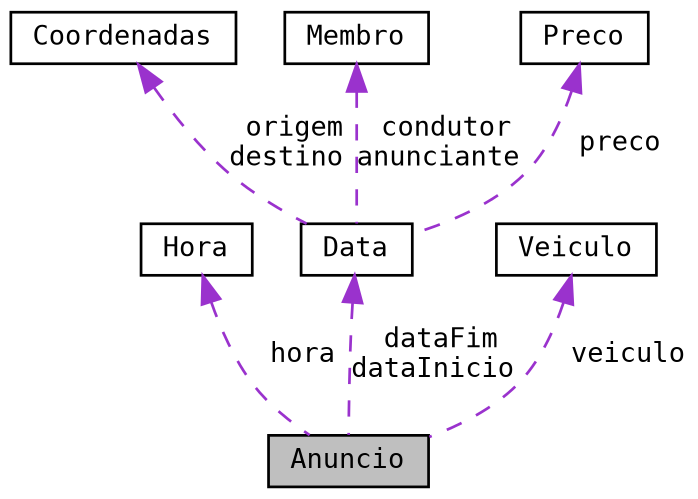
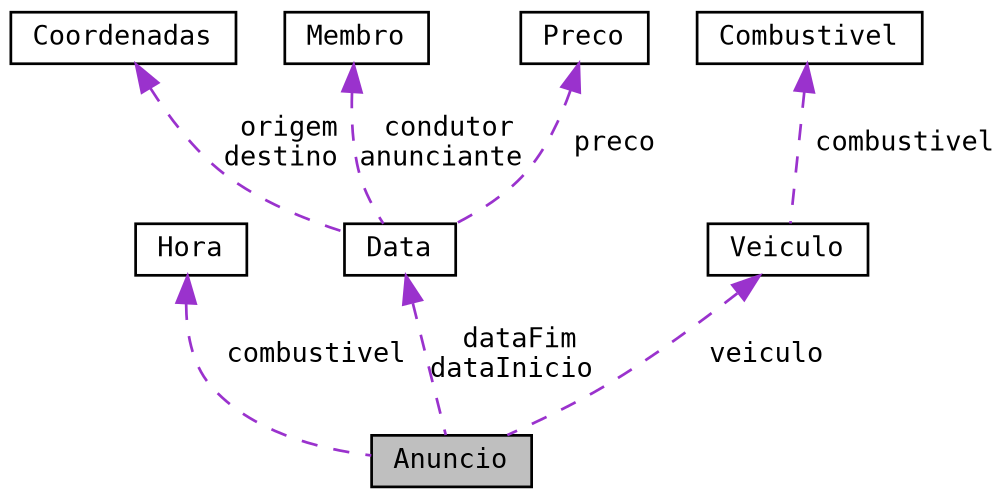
none -> (810, 38)
(296, 355) -> (309, 355)
